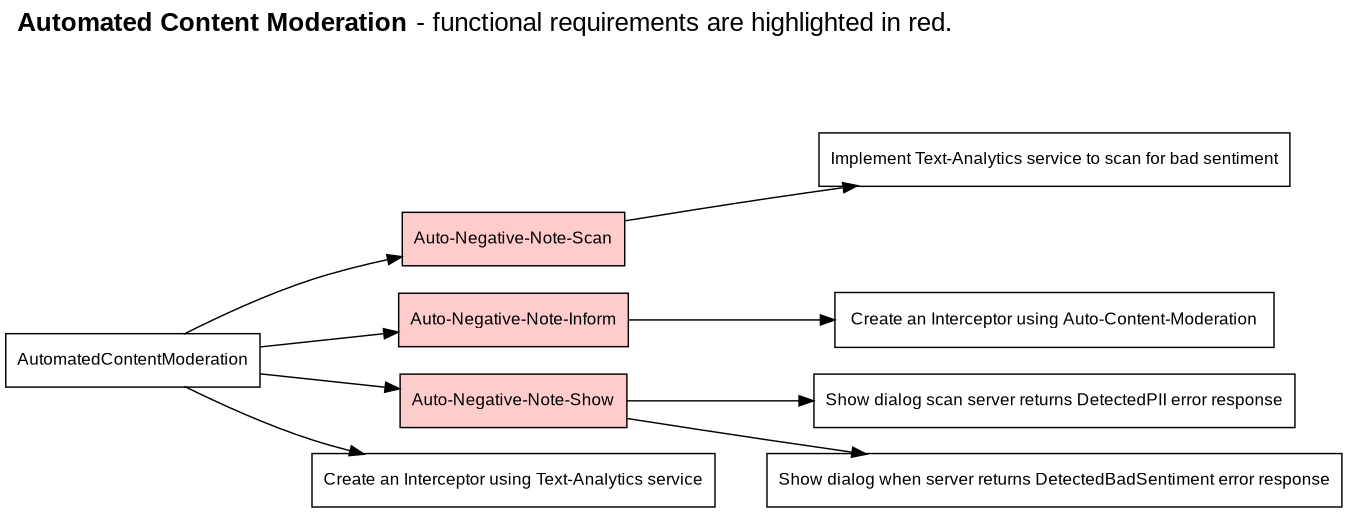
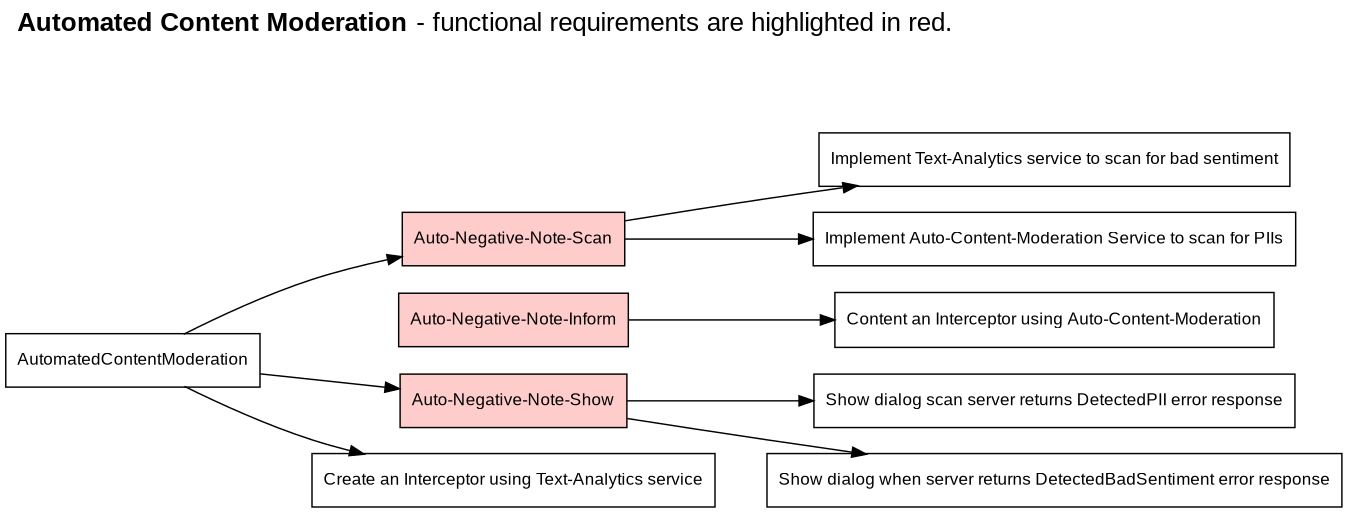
none -> (1054, 239)
(1054, 320) -> (1054, 320)
(322, 340) -> none
